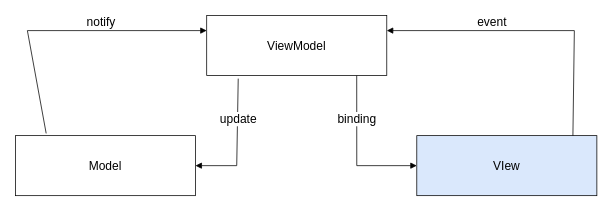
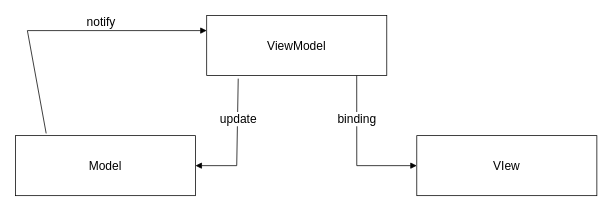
(491, 30) -> none
(507, 165) -> (507, 165)
